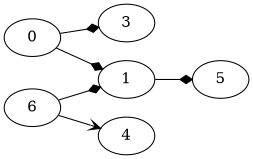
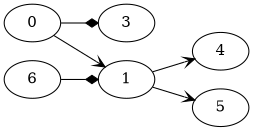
(74, 56) -> (75, 48)
(167, 79) -> (169, 92)
(75, 120) -> (169, 67)
